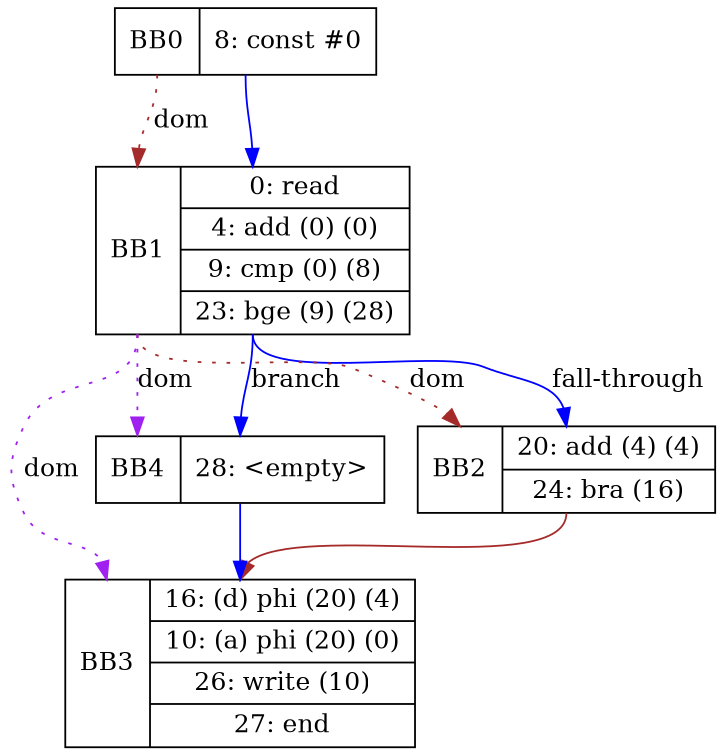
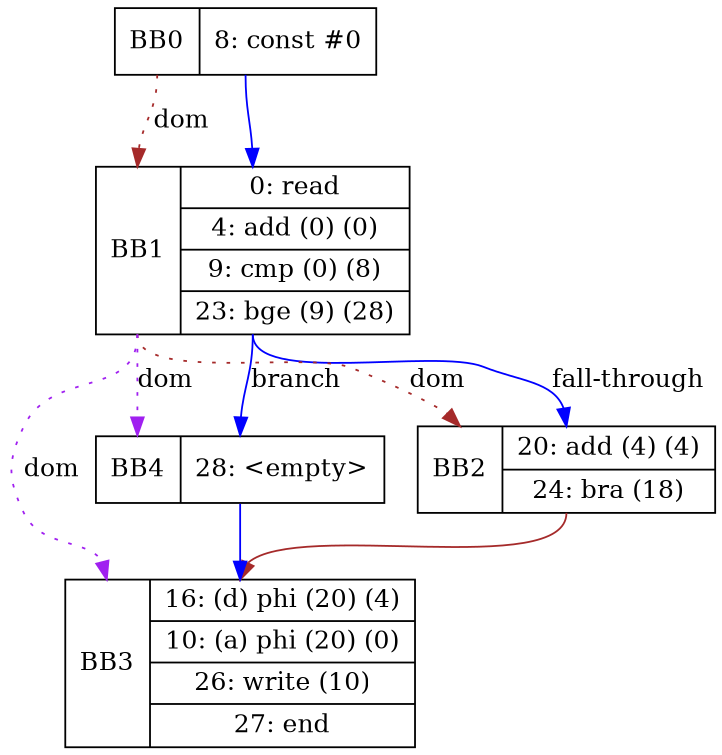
(609, 490) -> (609, 490)
